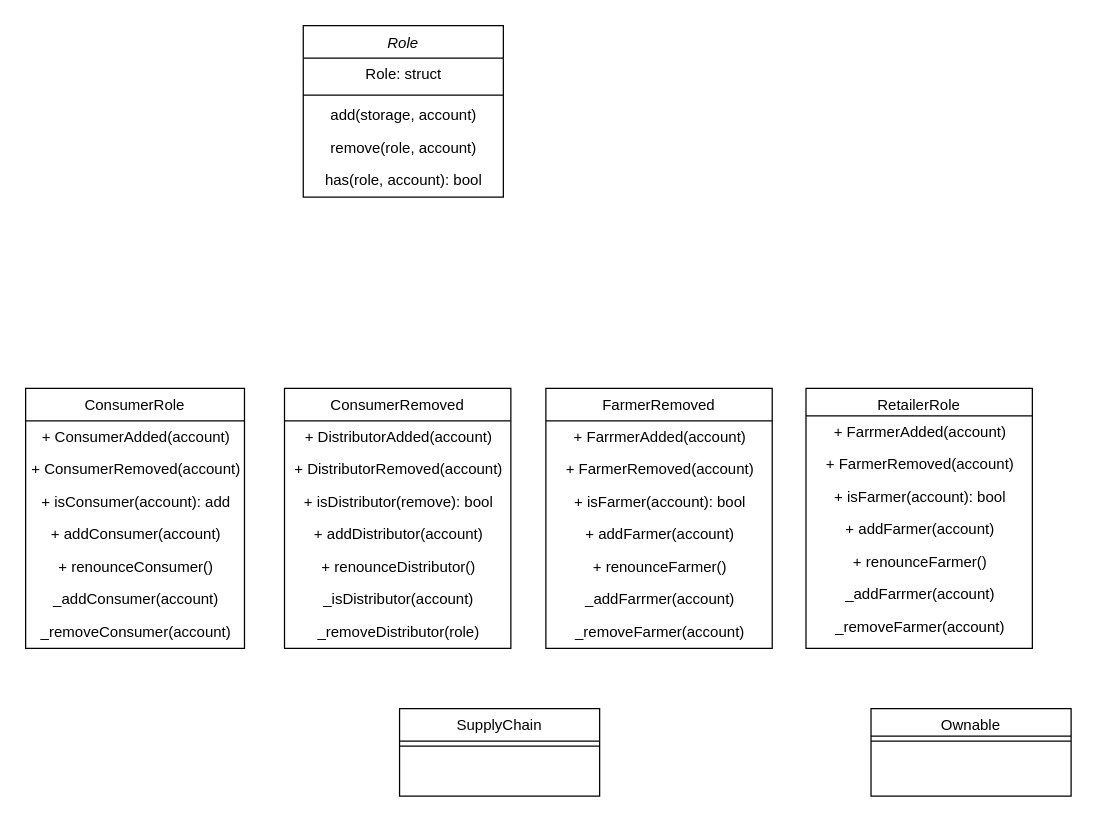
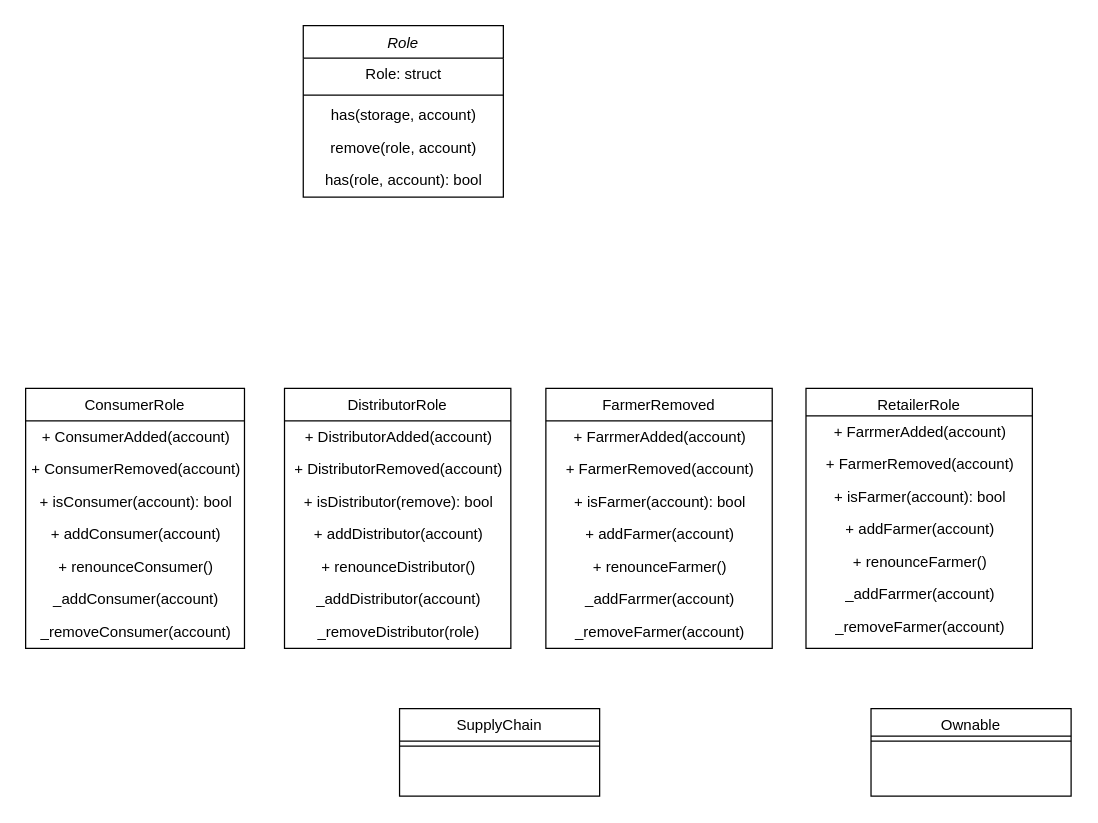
(404, 116) -> (404, 116)
(397, 405) -> (397, 405)
(136, 502) -> (136, 502)
(399, 599) -> (399, 599)
